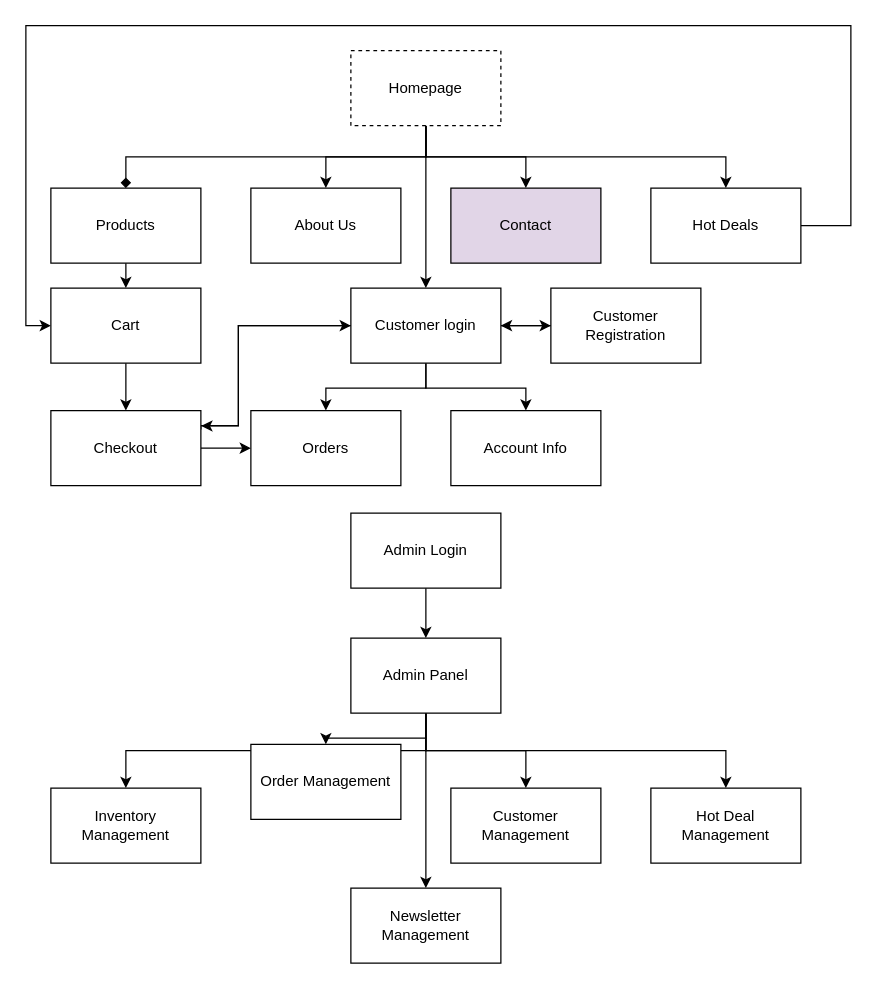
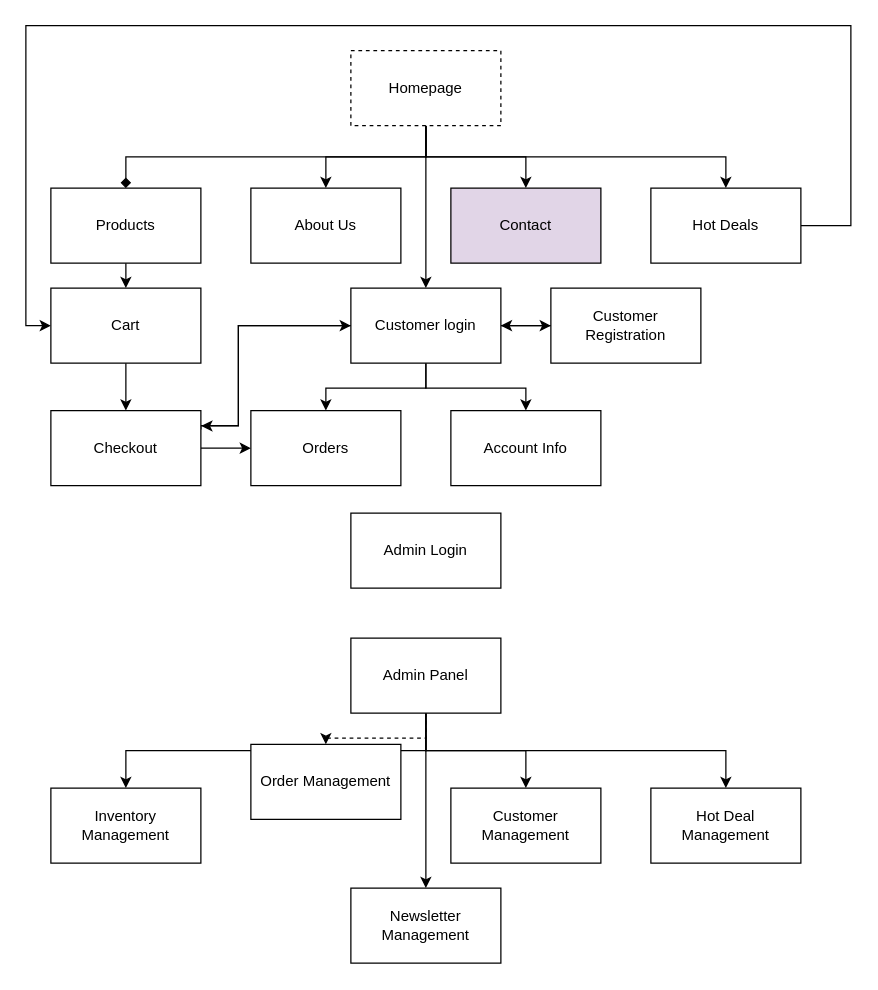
(426, 609) -> none
(376, 738) -> (376, 738)
